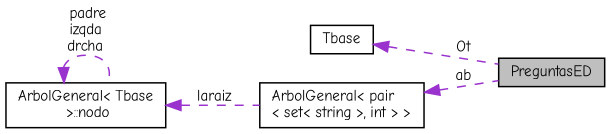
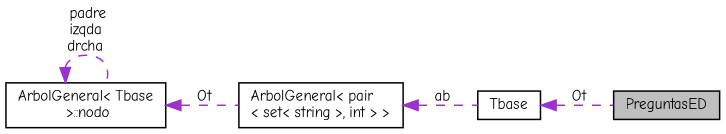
(469, 85) -> (448, 105)
(213, 97) -> (202, 97)
